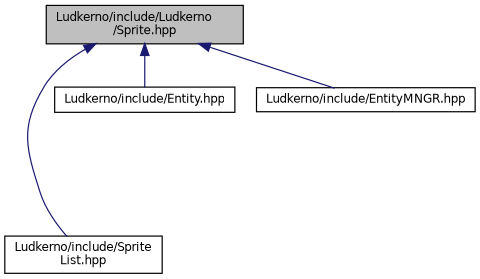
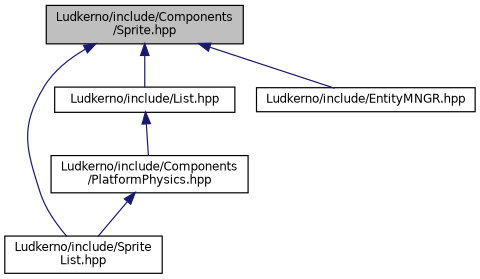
(145, 25) -> (145, 25)
(145, 100) -> (145, 100)
none -> (150, 174)
